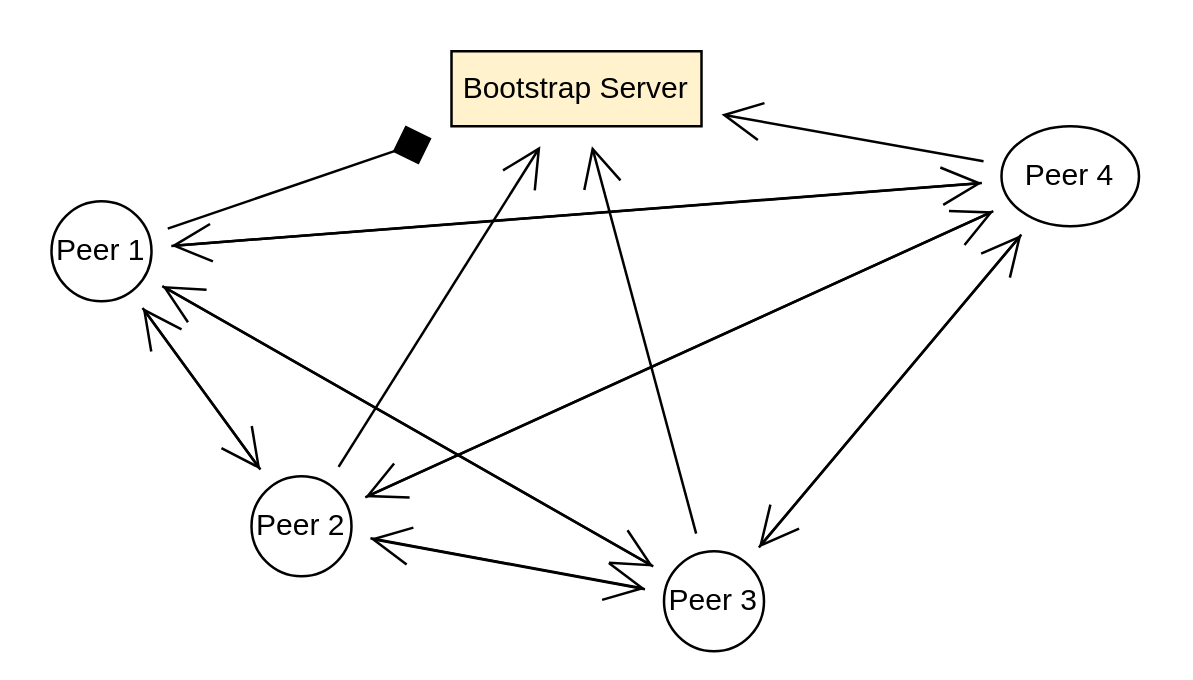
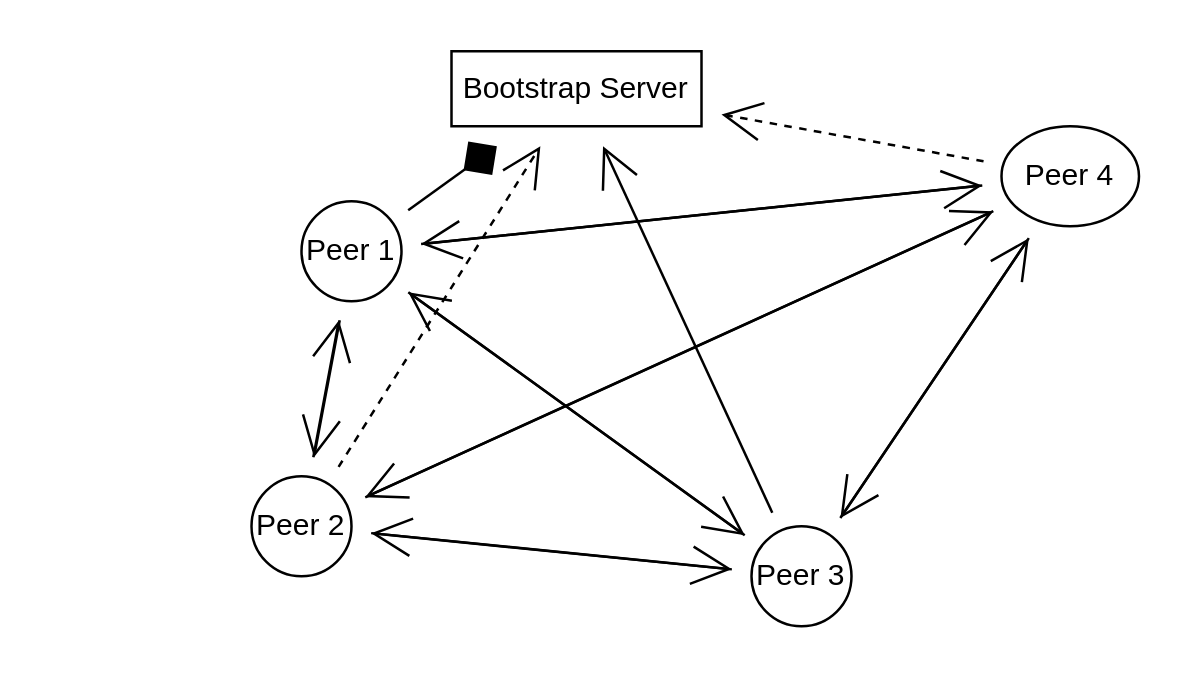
(576, 89) -> (576, 89)
(854, 138) -> (854, 138)
(101, 251) -> (351, 251)
(406, 360) -> (406, 360)
(714, 601) -> (801, 576)
